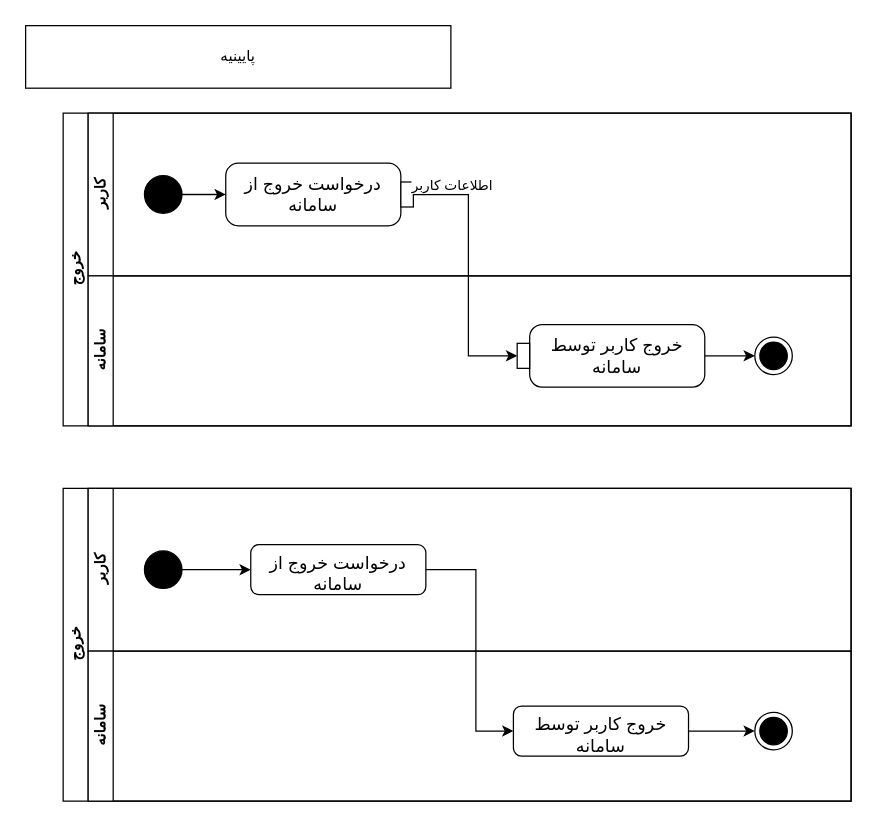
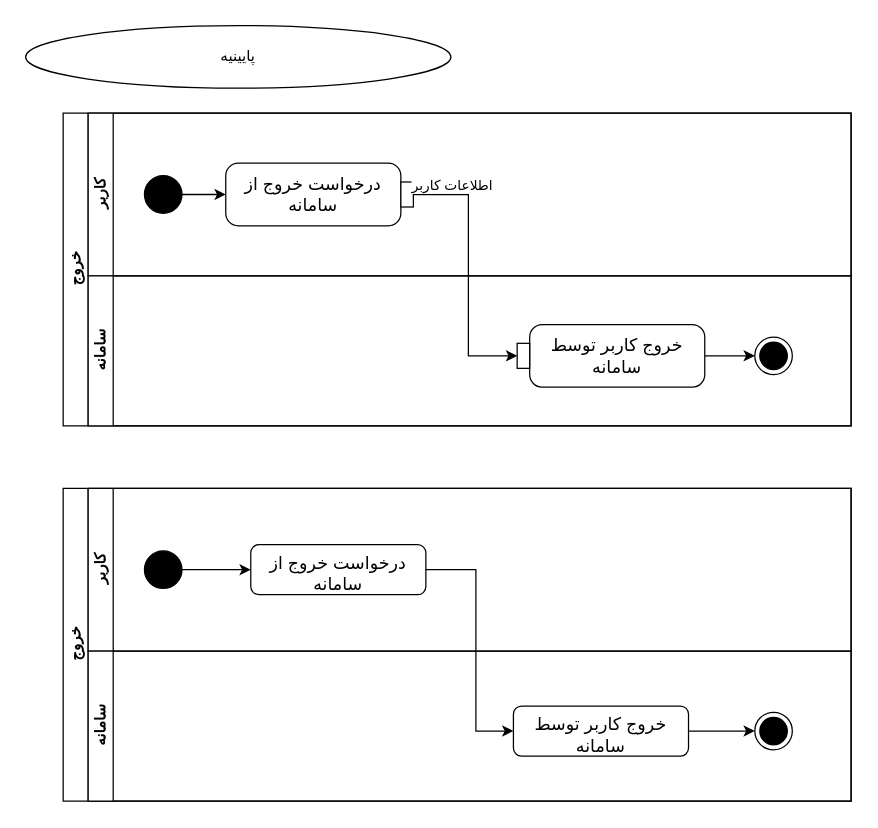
(238, 57) -> (238, 57)
